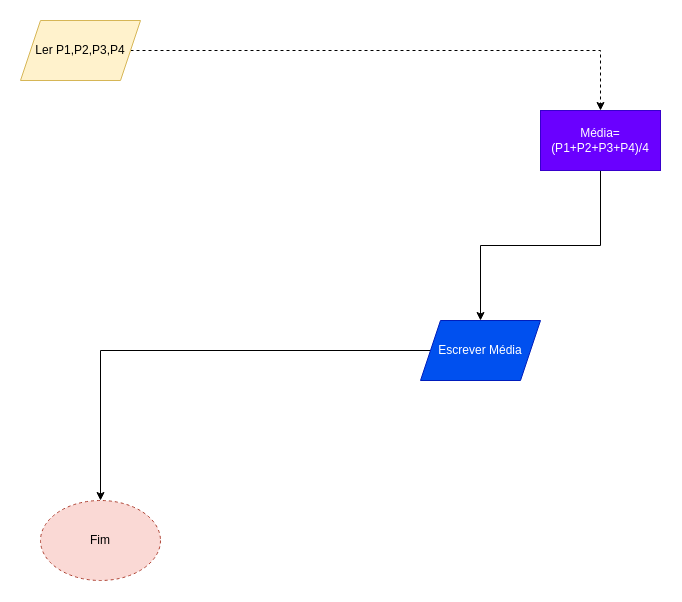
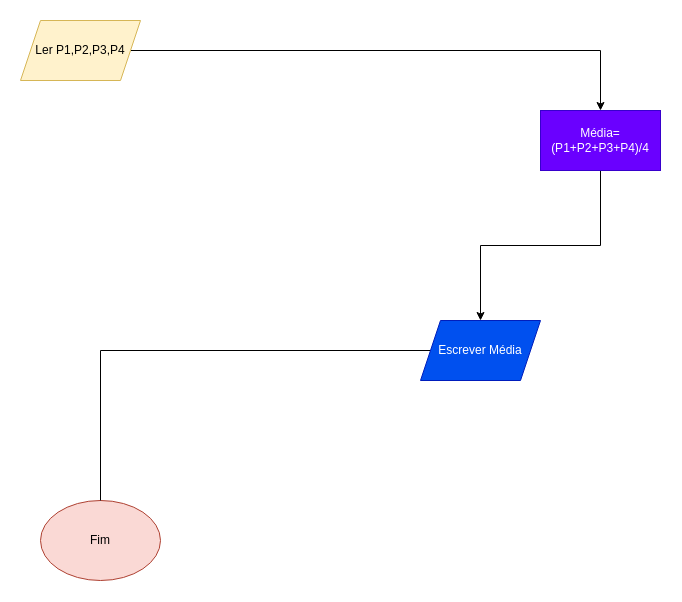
(392, 51) -> (392, 51)
(101, 492) -> (101, 496)
(101, 541) -> (101, 541)
